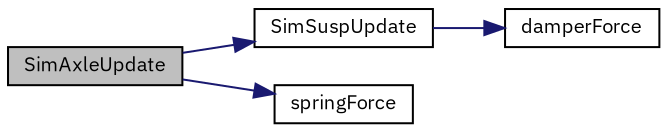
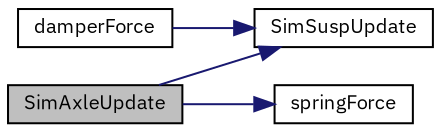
(459, 28) -> (203, 28)
